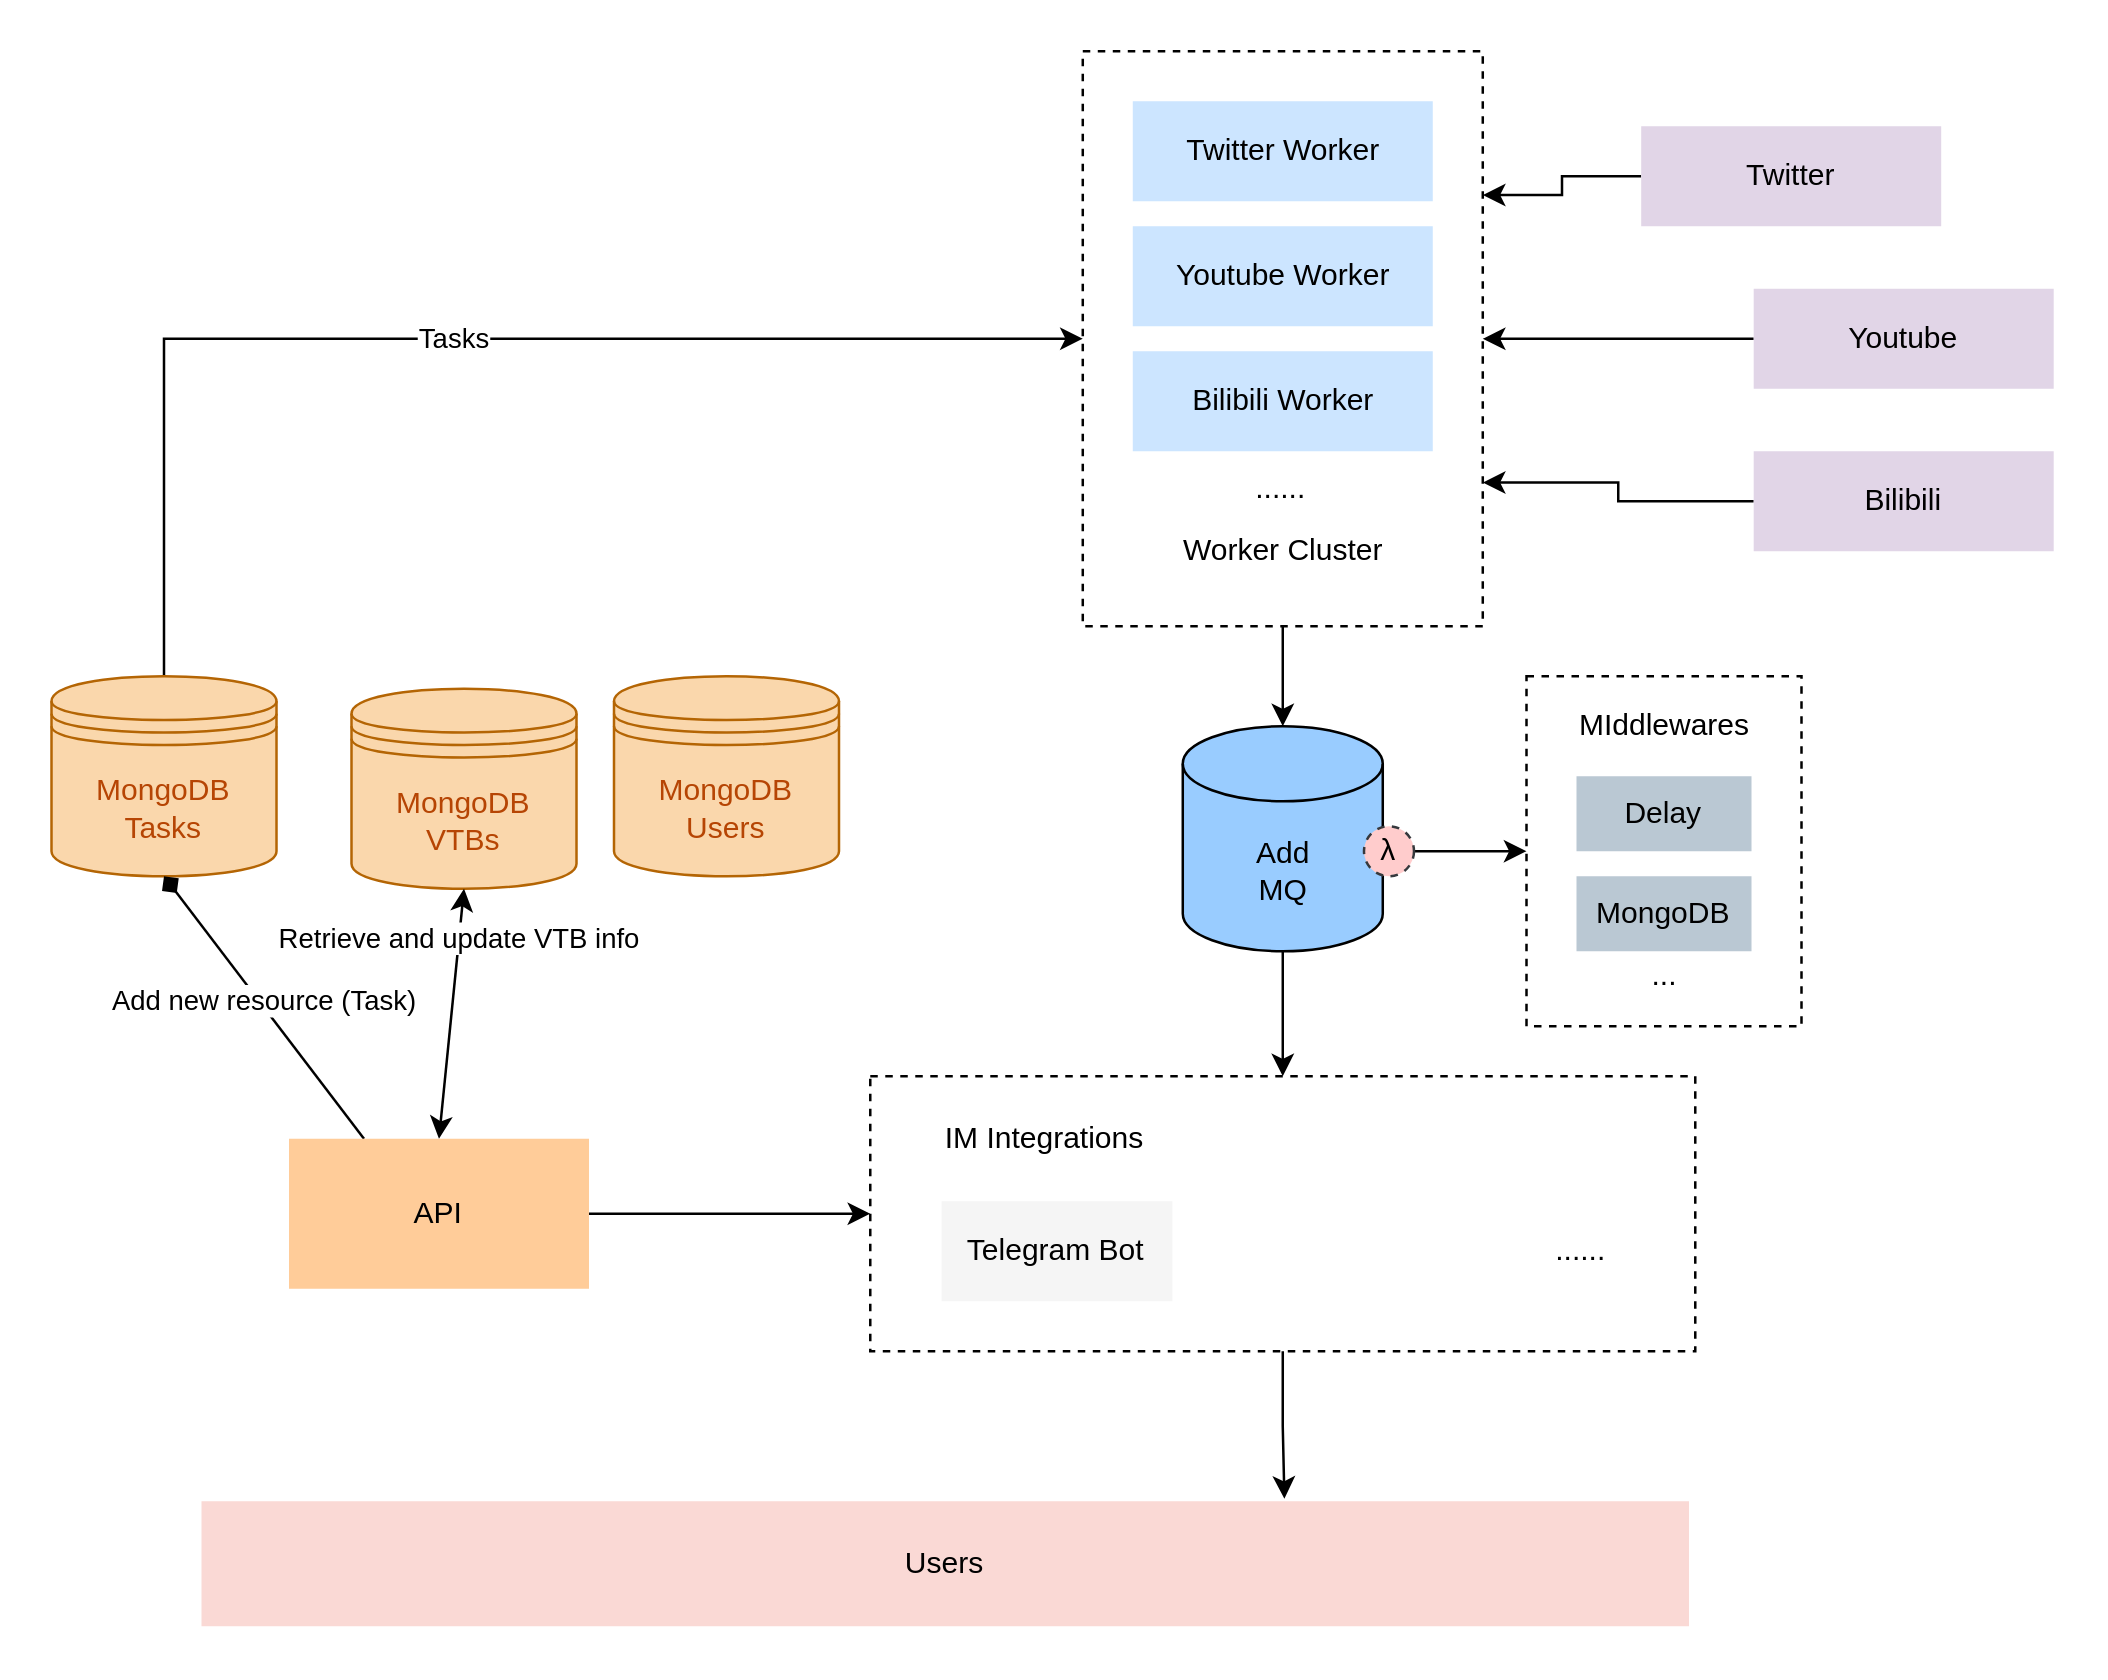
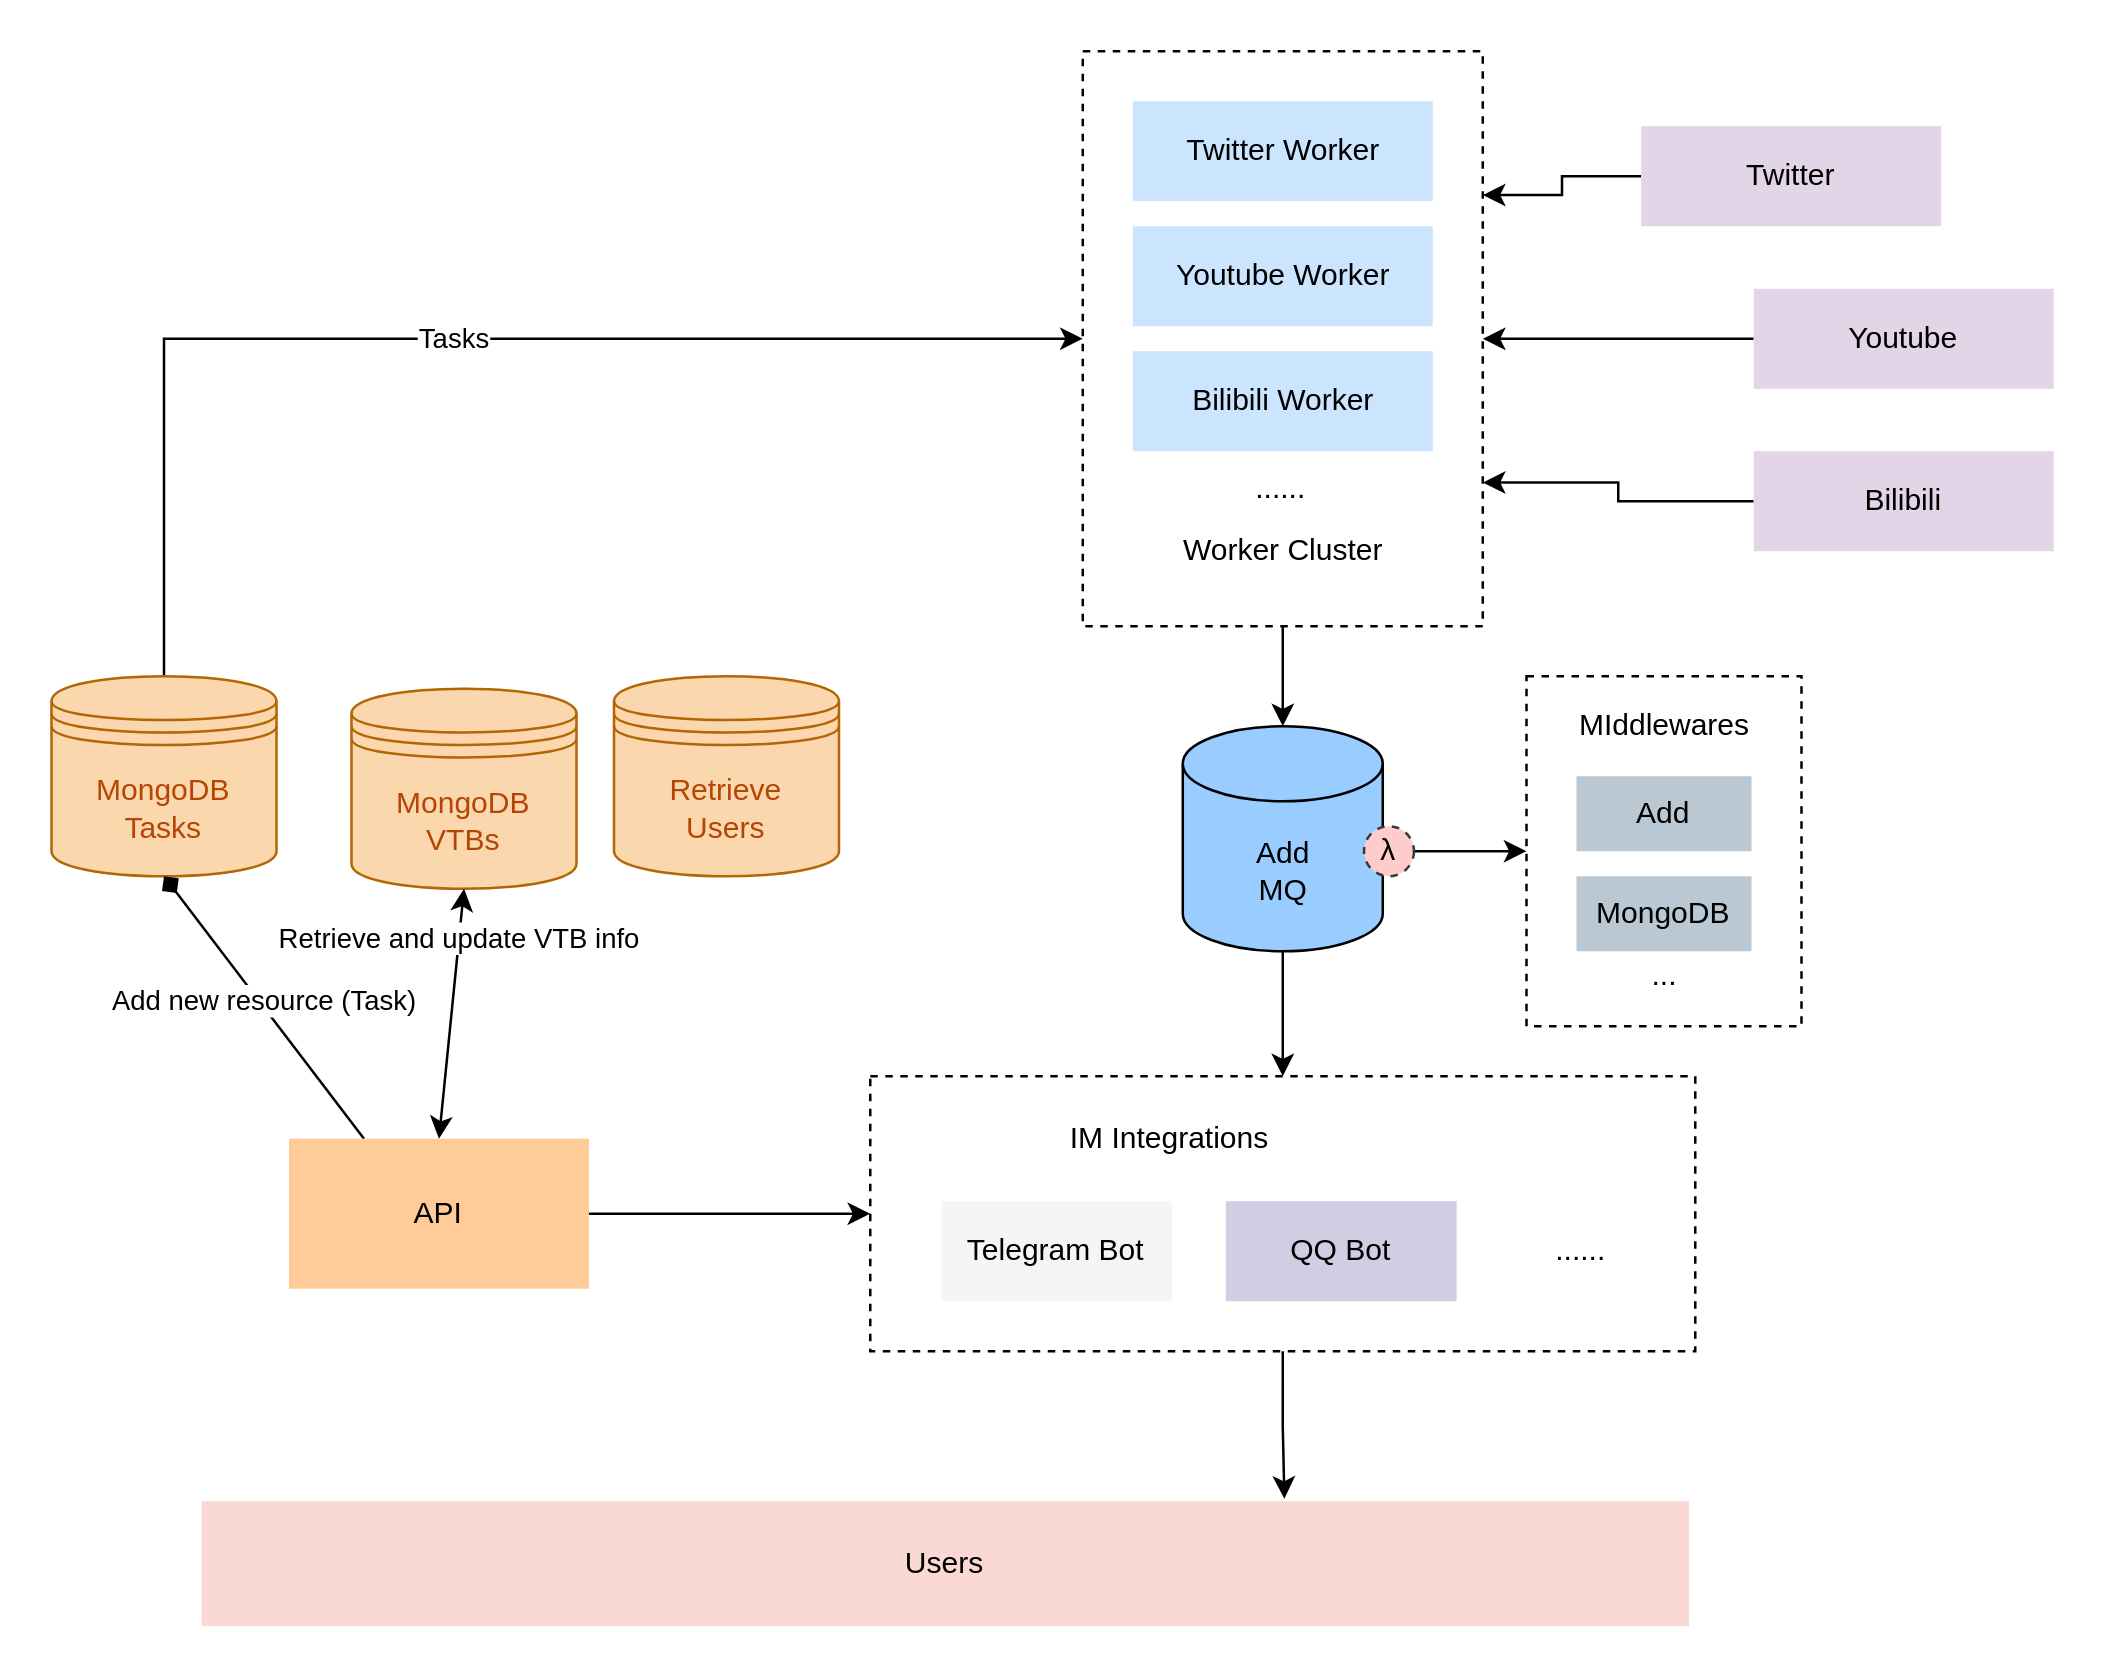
(726, 809) -> (726, 809)
(1664, 814) -> (1664, 814)
(1044, 1139) -> (1169, 1139)
none -> (1341, 1251)
